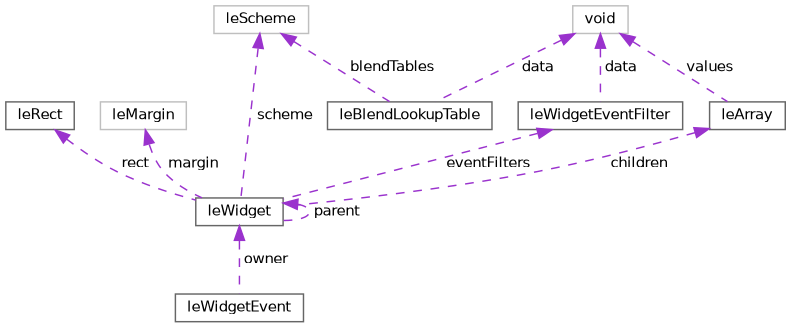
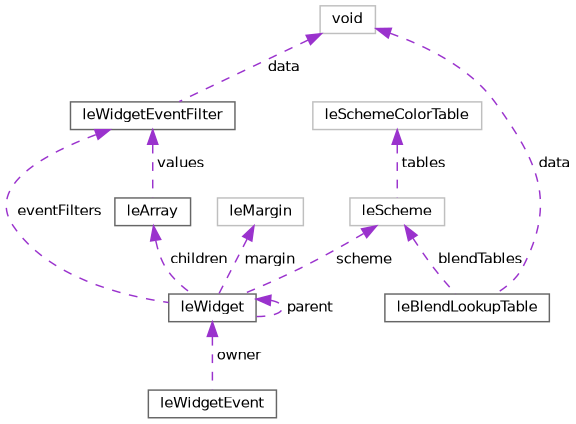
(680, 72) -> (153, 171)
(40, 116) -> none
none -> (397, 116)
